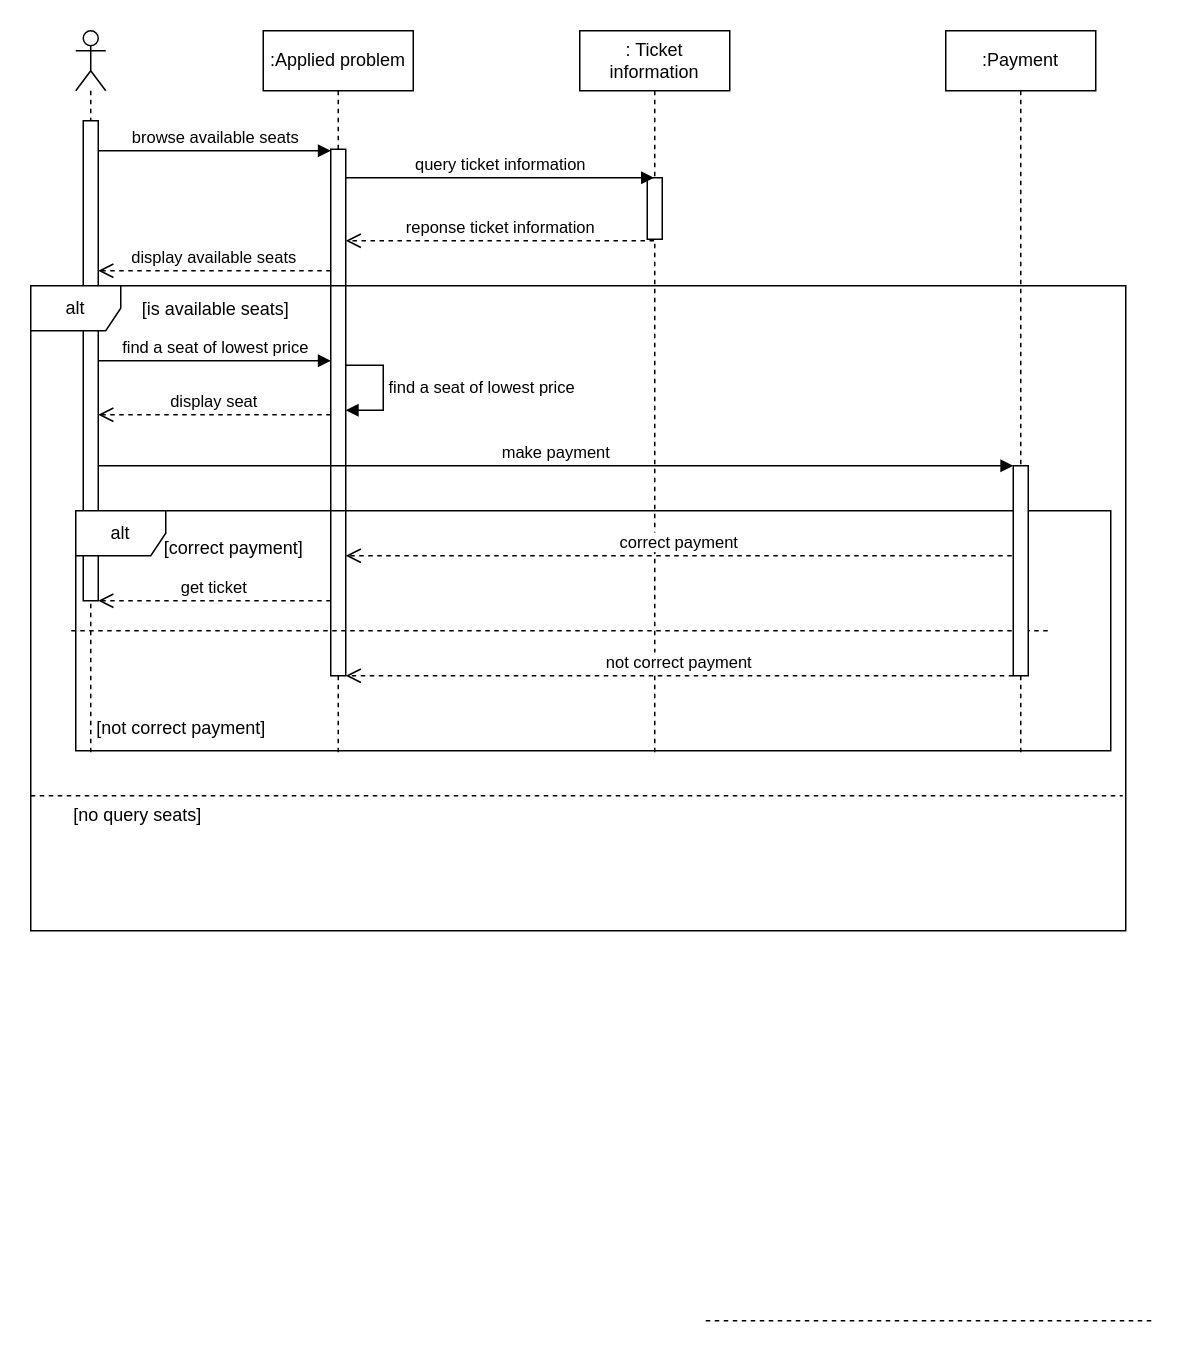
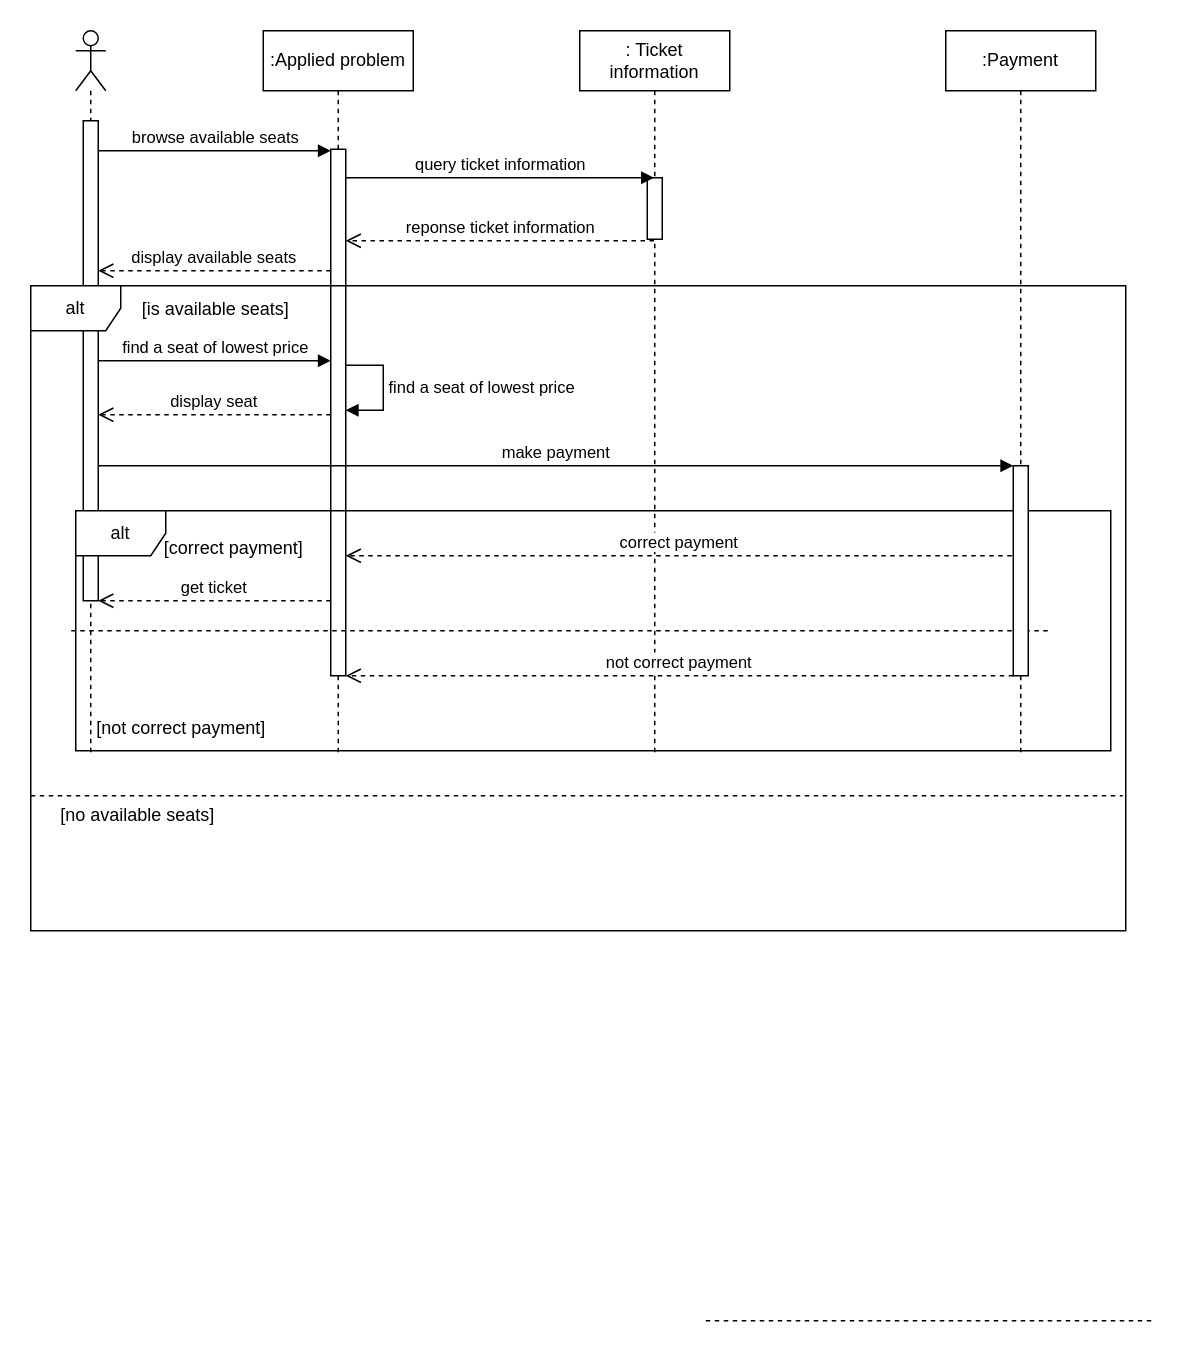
(138, 815) -> (138, 815)
